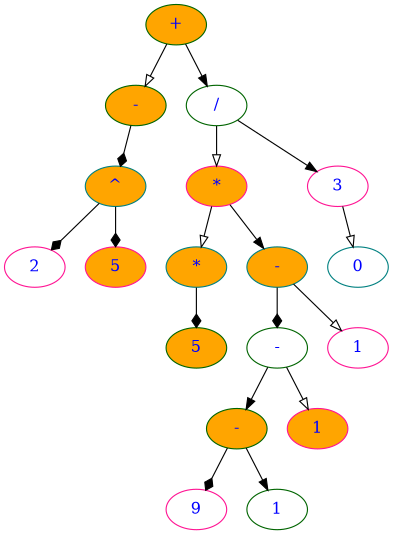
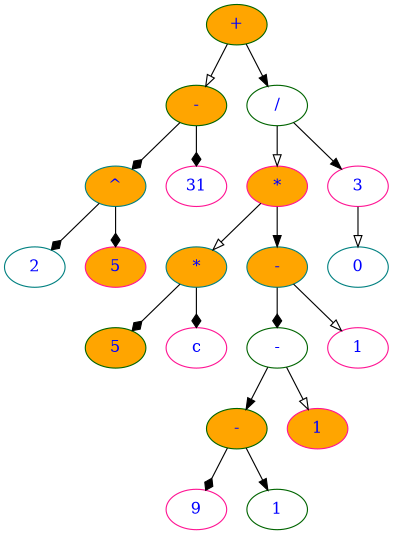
none -> (196, 186)
(35, 267) -> (35, 267)
none -> (196, 348)
